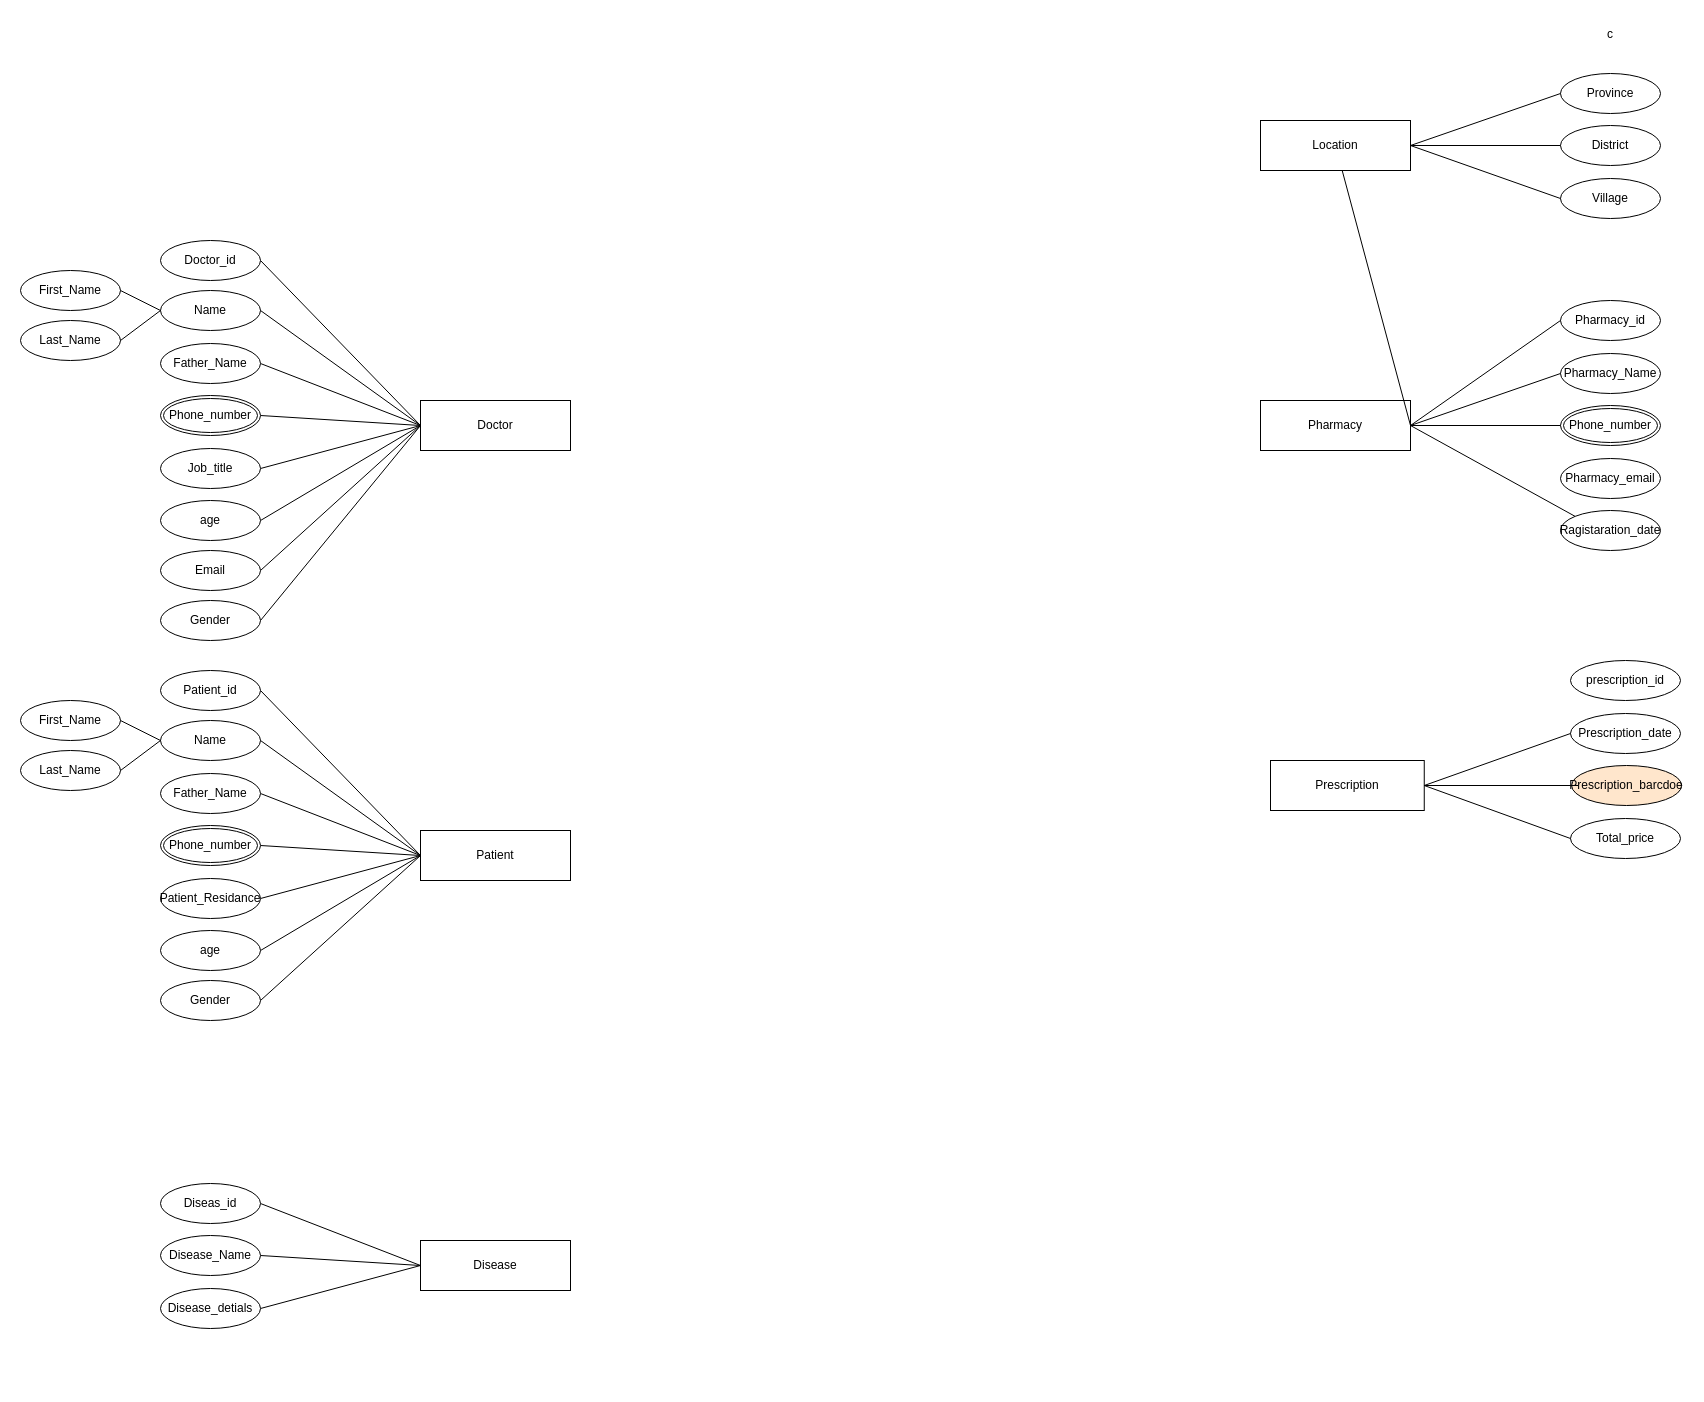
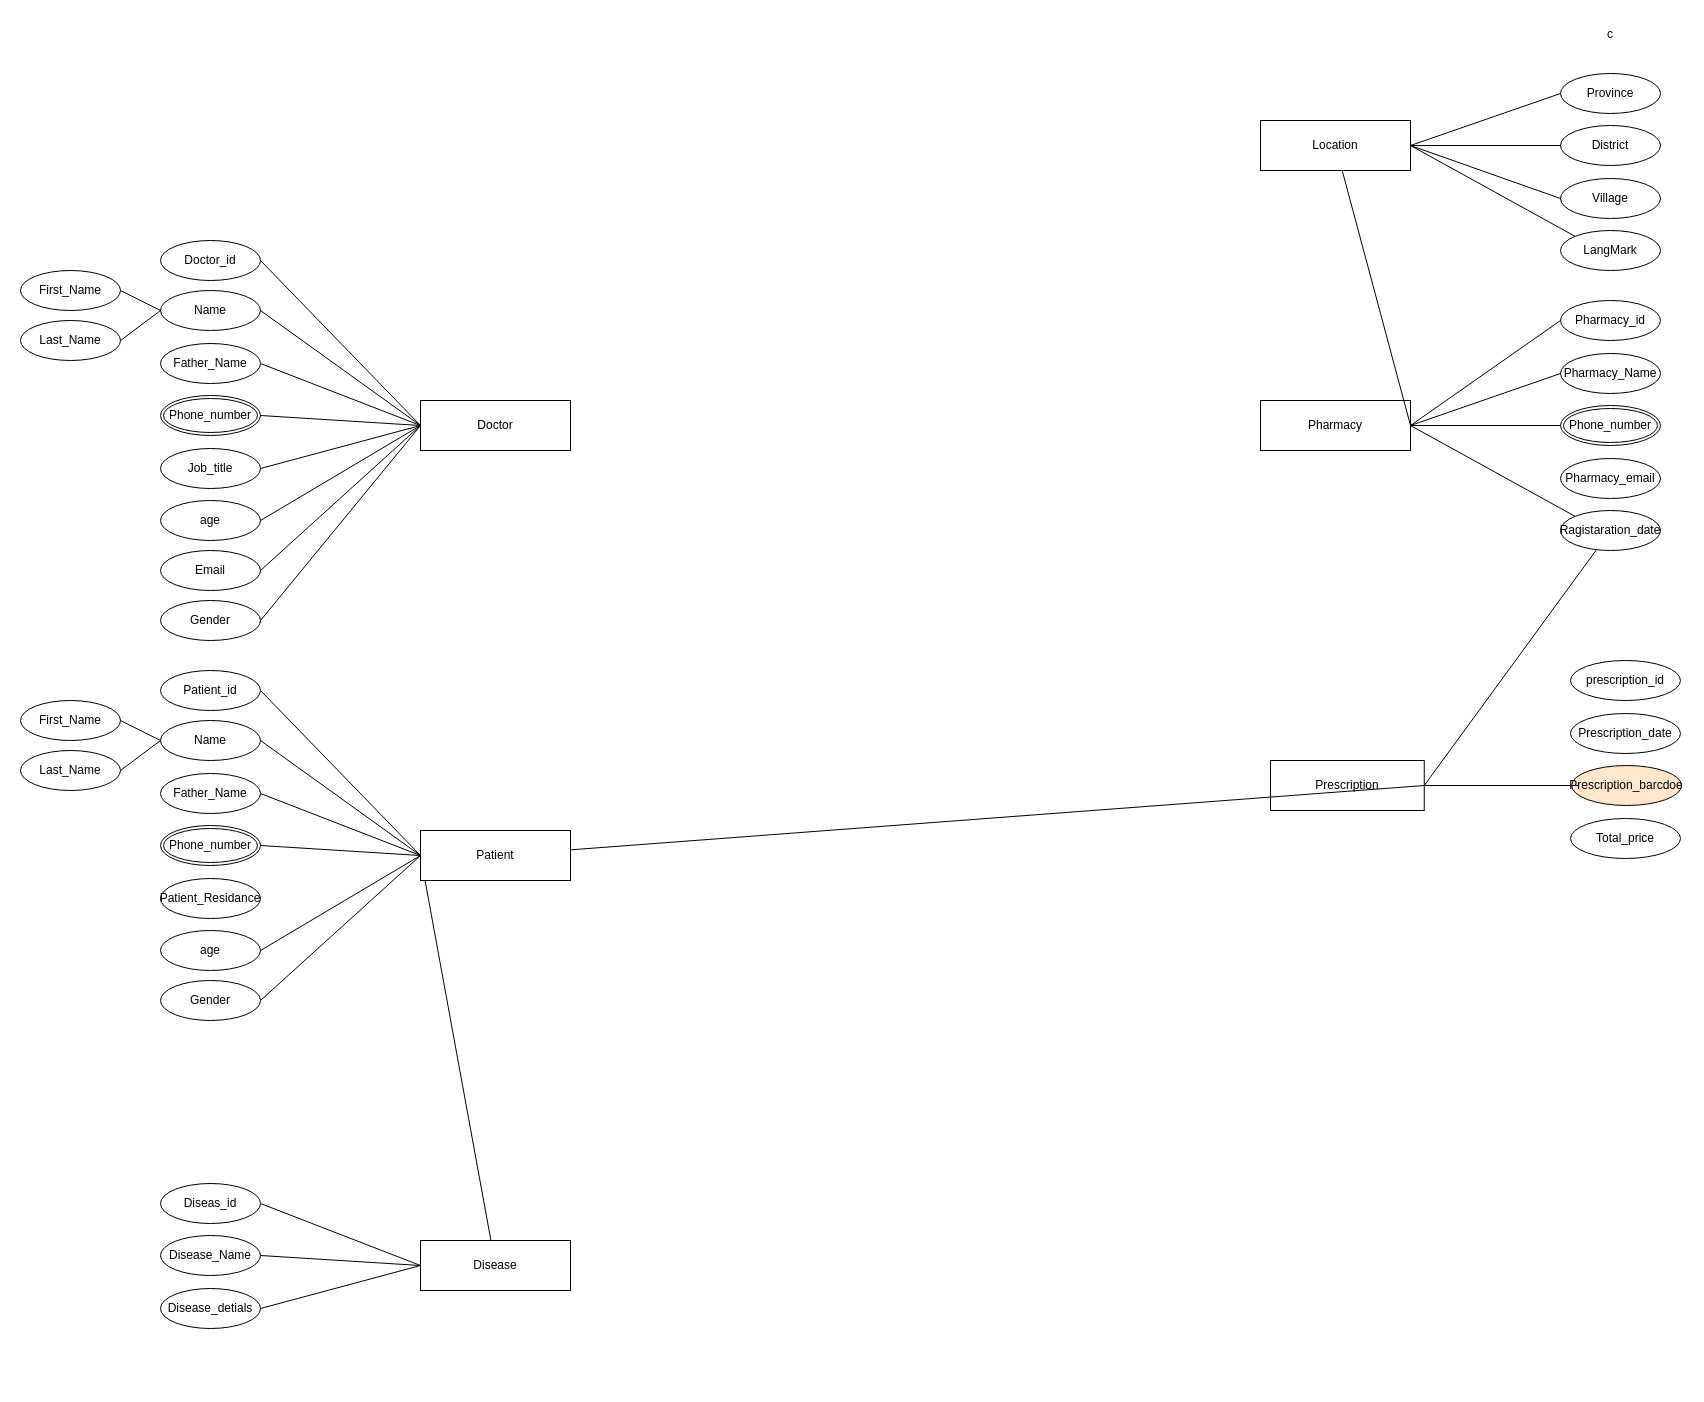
none -> (1495, 192)
none -> (1611, 251)
(1500, 759) -> (997, 818)
(1499, 813) -> (1511, 667)
(336, 878) -> (458, 1059)
